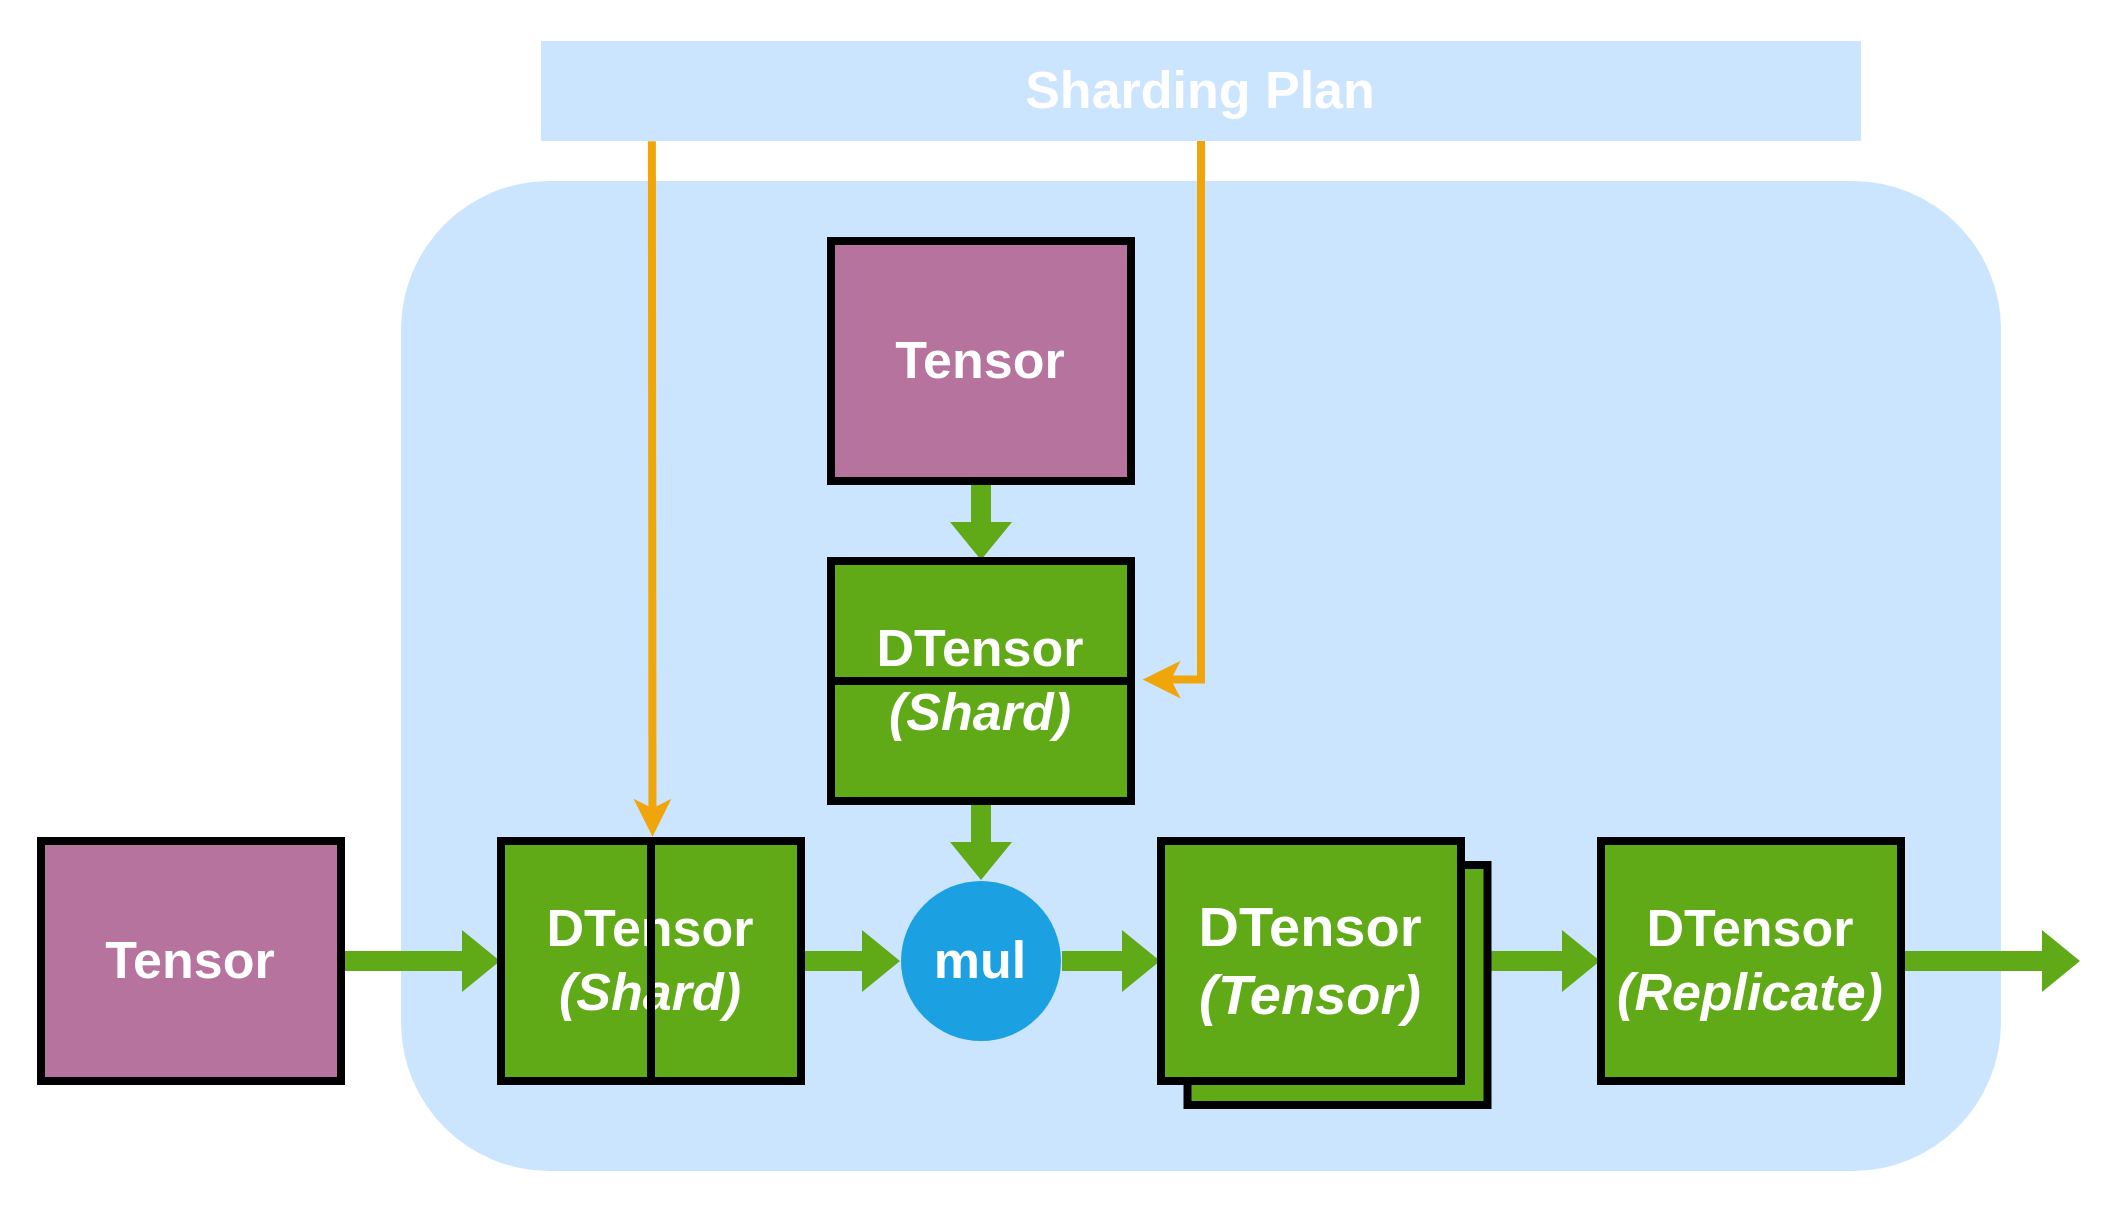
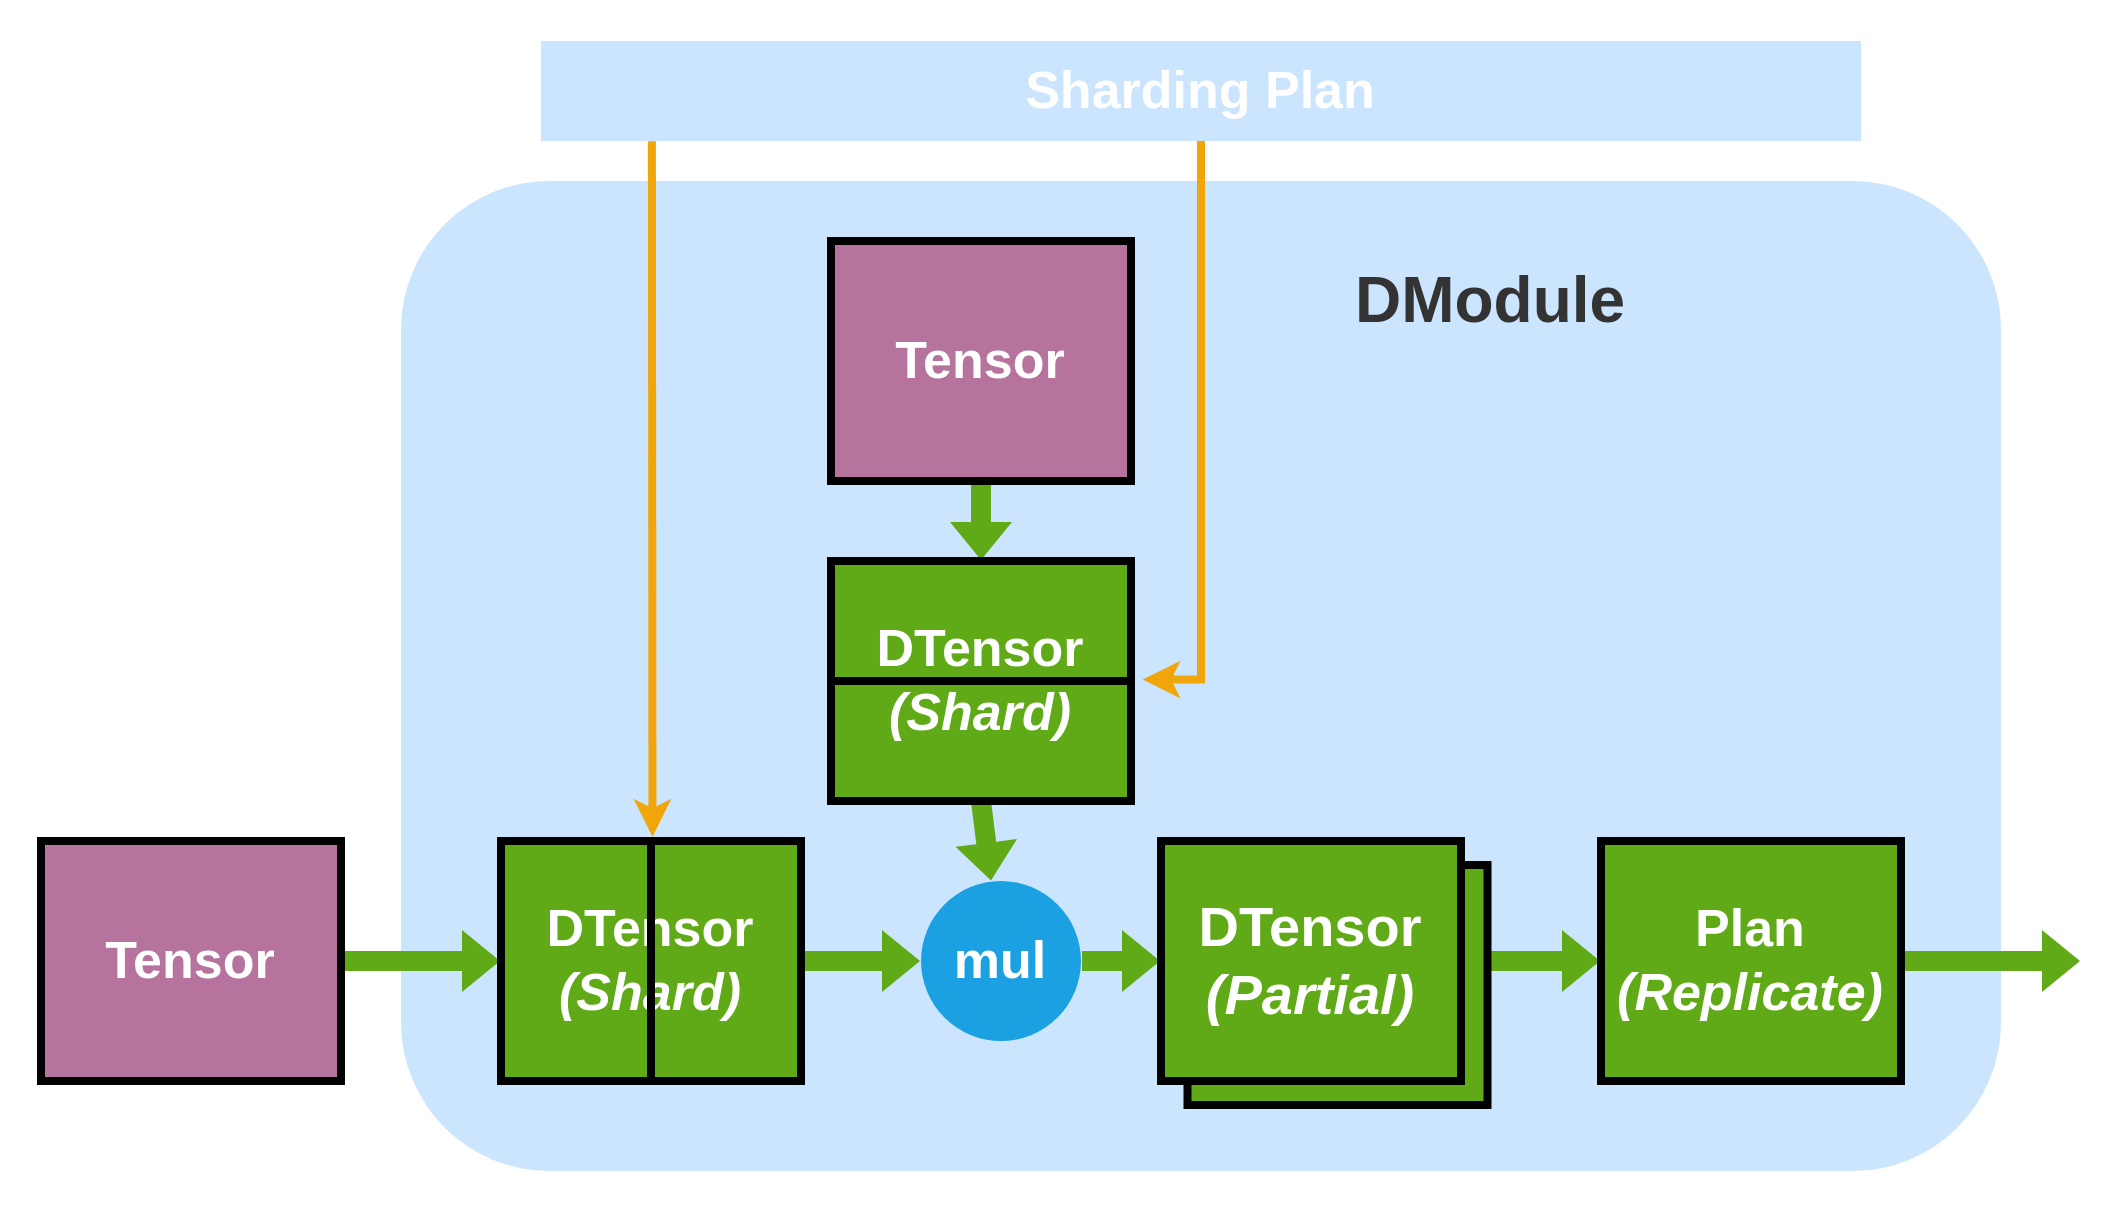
none -> (1491, 301)
(981, 961) -> (1001, 961)
(1311, 961) -> (1311, 961)
(1751, 961) -> (1751, 961)
